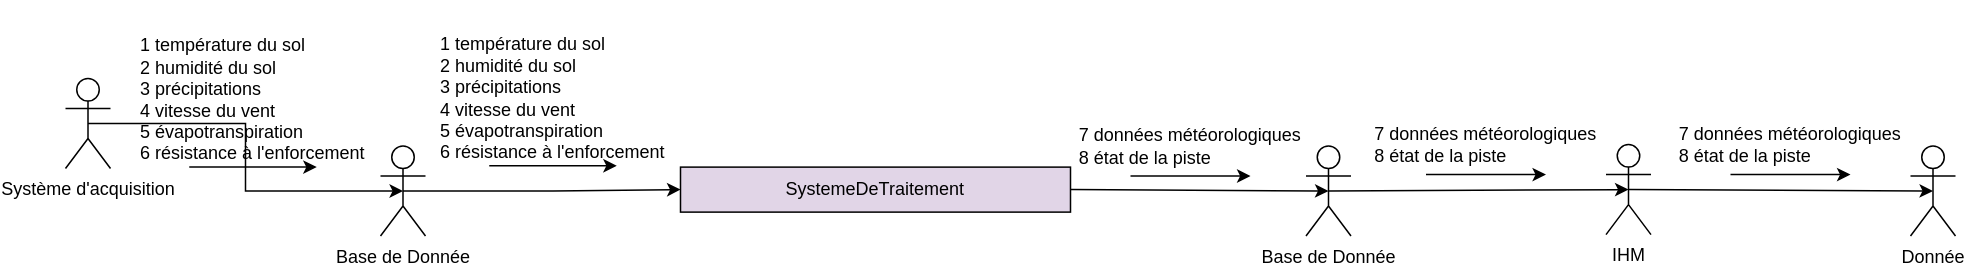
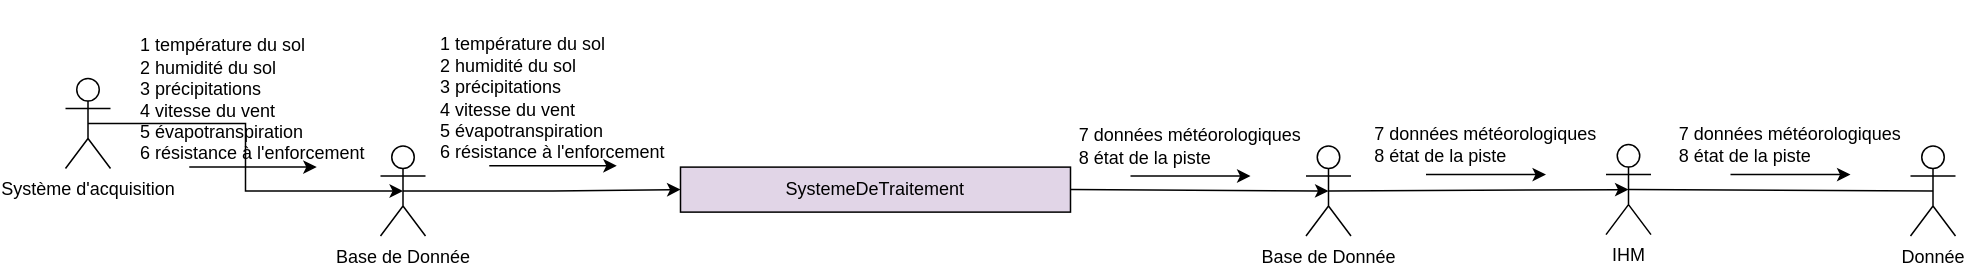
(1921, 191) -> (1924, 191)
